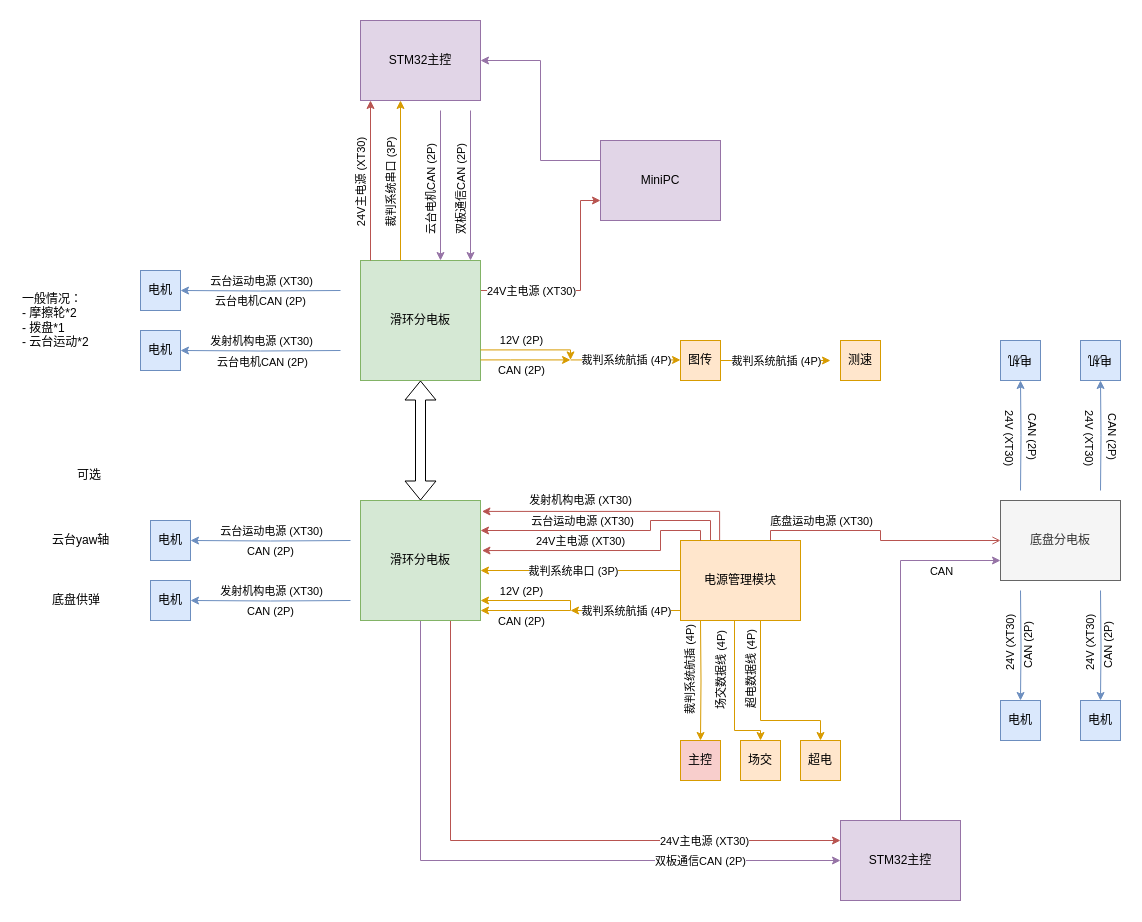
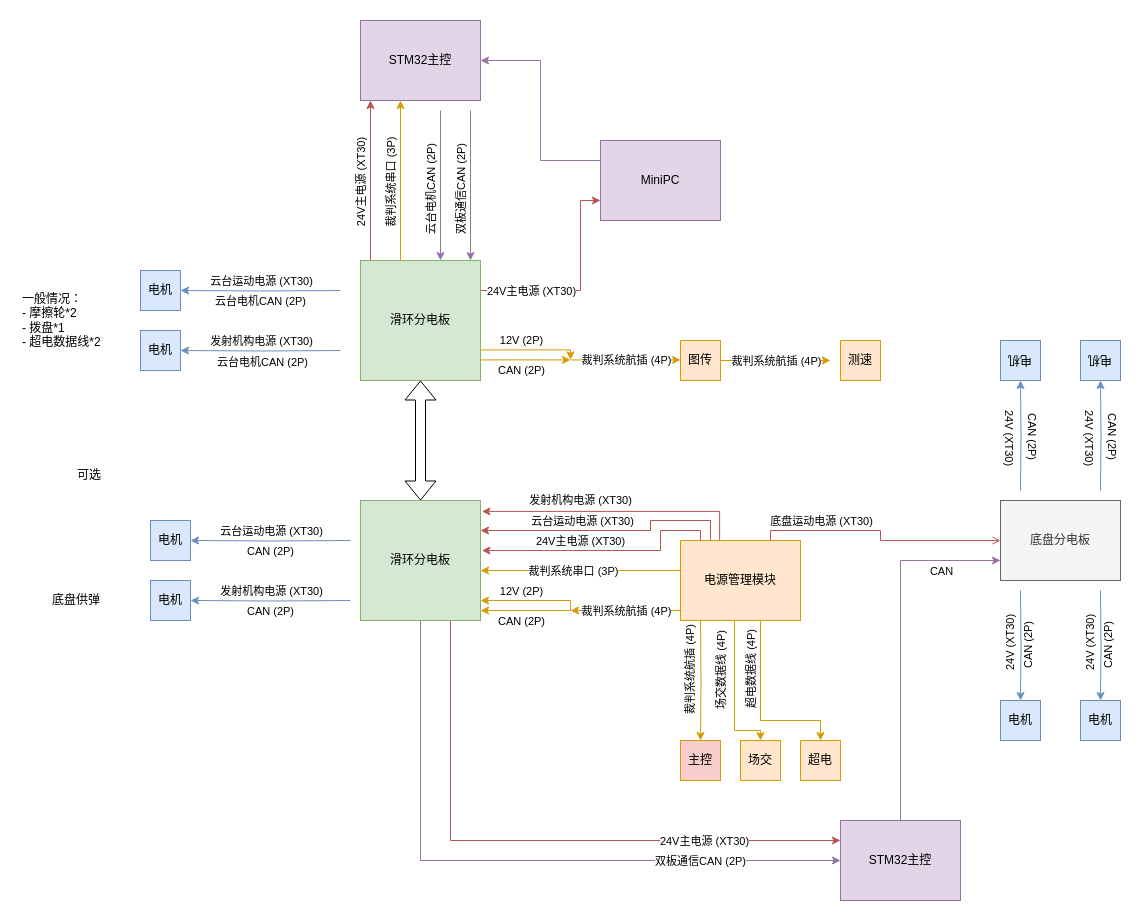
(58, 321) -> (64, 321)
(86, 541) -> none
